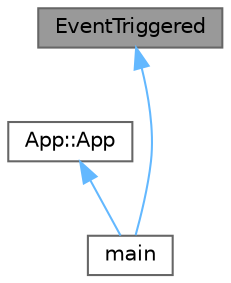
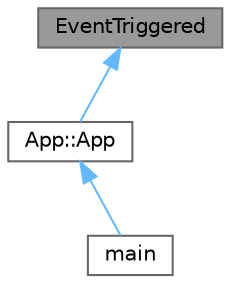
(152, 152) -> (95, 94)
